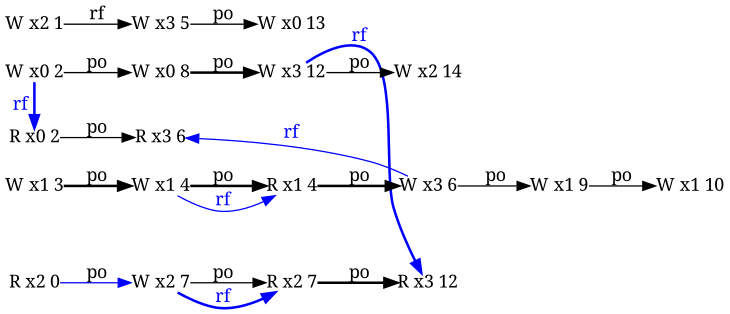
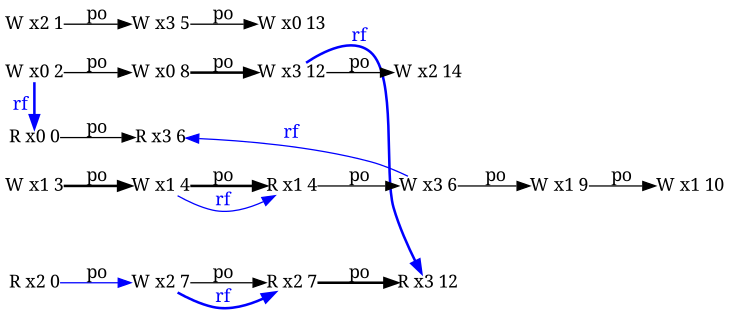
(97, 15) -> (97, 15)
(34, 138) -> (34, 138)
(351, 186) -> (351, 186)
